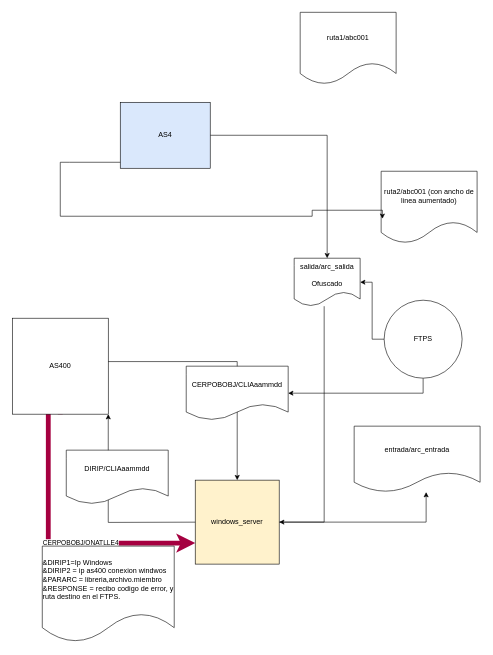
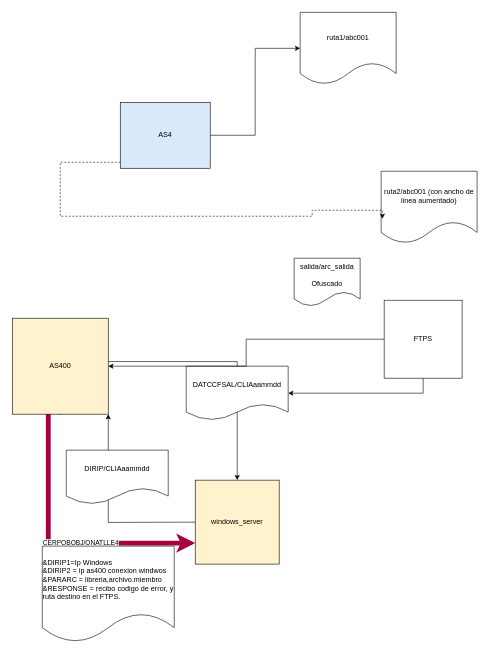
(326, 135) -> (255, 48)
(169, 216) -> (169, 216)
(369, 282) -> (246, 339)
(423, 339) -> (423, 339)
(60, 366) -> (60, 366)
(237, 386) -> (237, 386)
(324, 413) -> none
(417, 459) -> none
(280, 522) -> none
